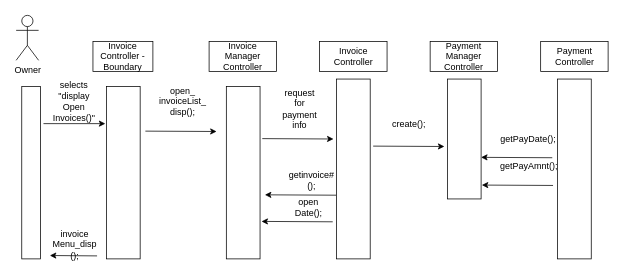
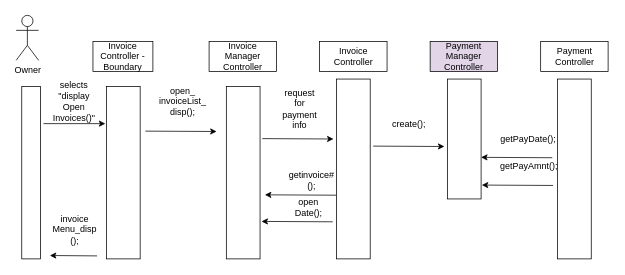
(464, 57) -> (464, 57)
(74, 245) -> (74, 230)
